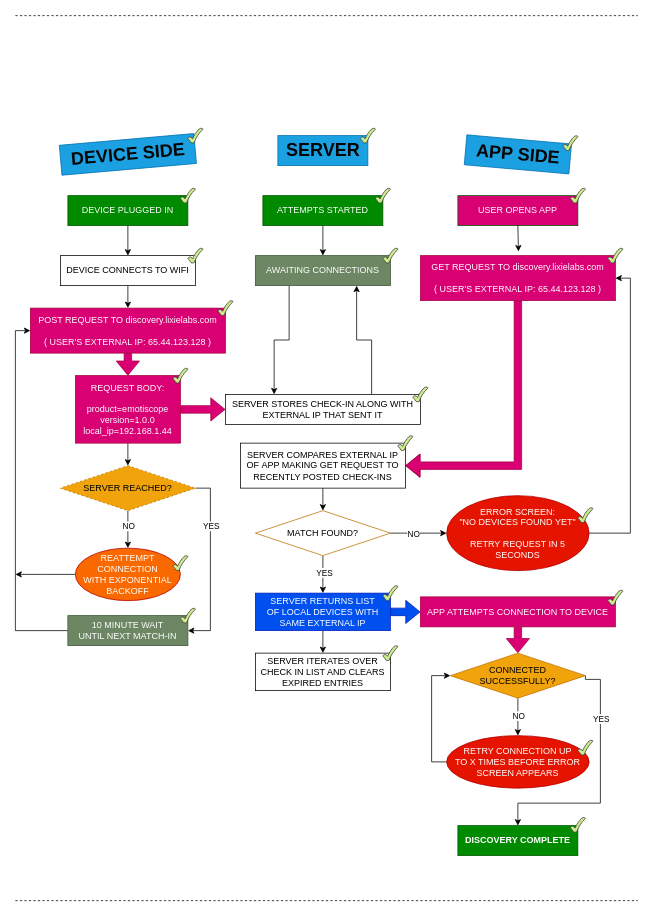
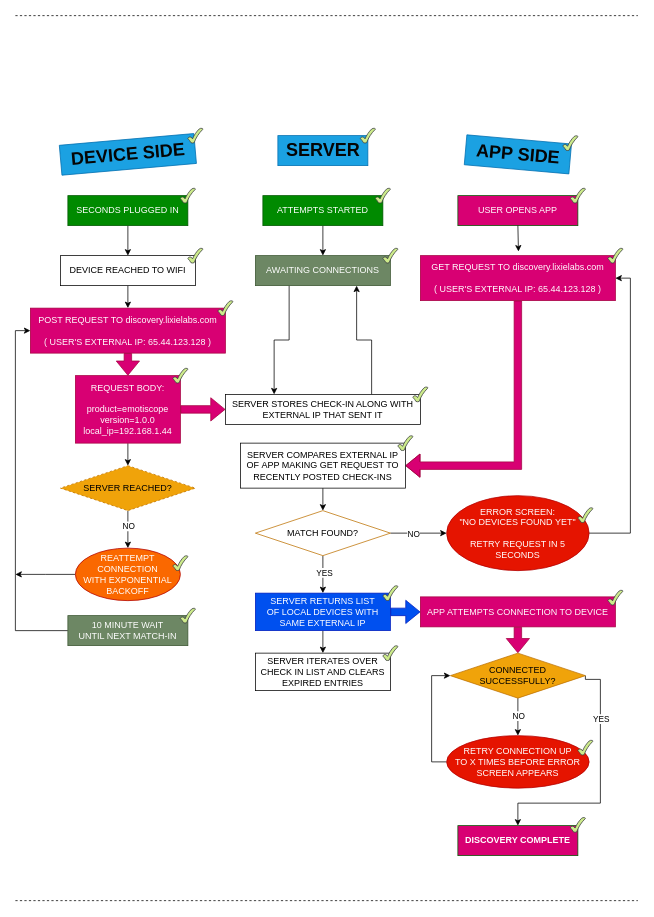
(128, 210) -> (128, 210)
(128, 270) -> (128, 270)
(210, 566) -> none
(518, 840) -> (518, 840)
